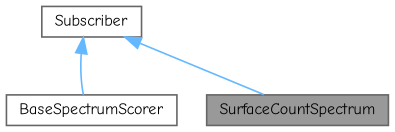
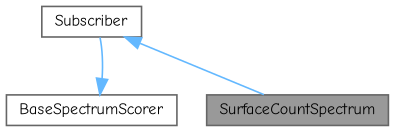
(81, 74) -> (102, 58)
